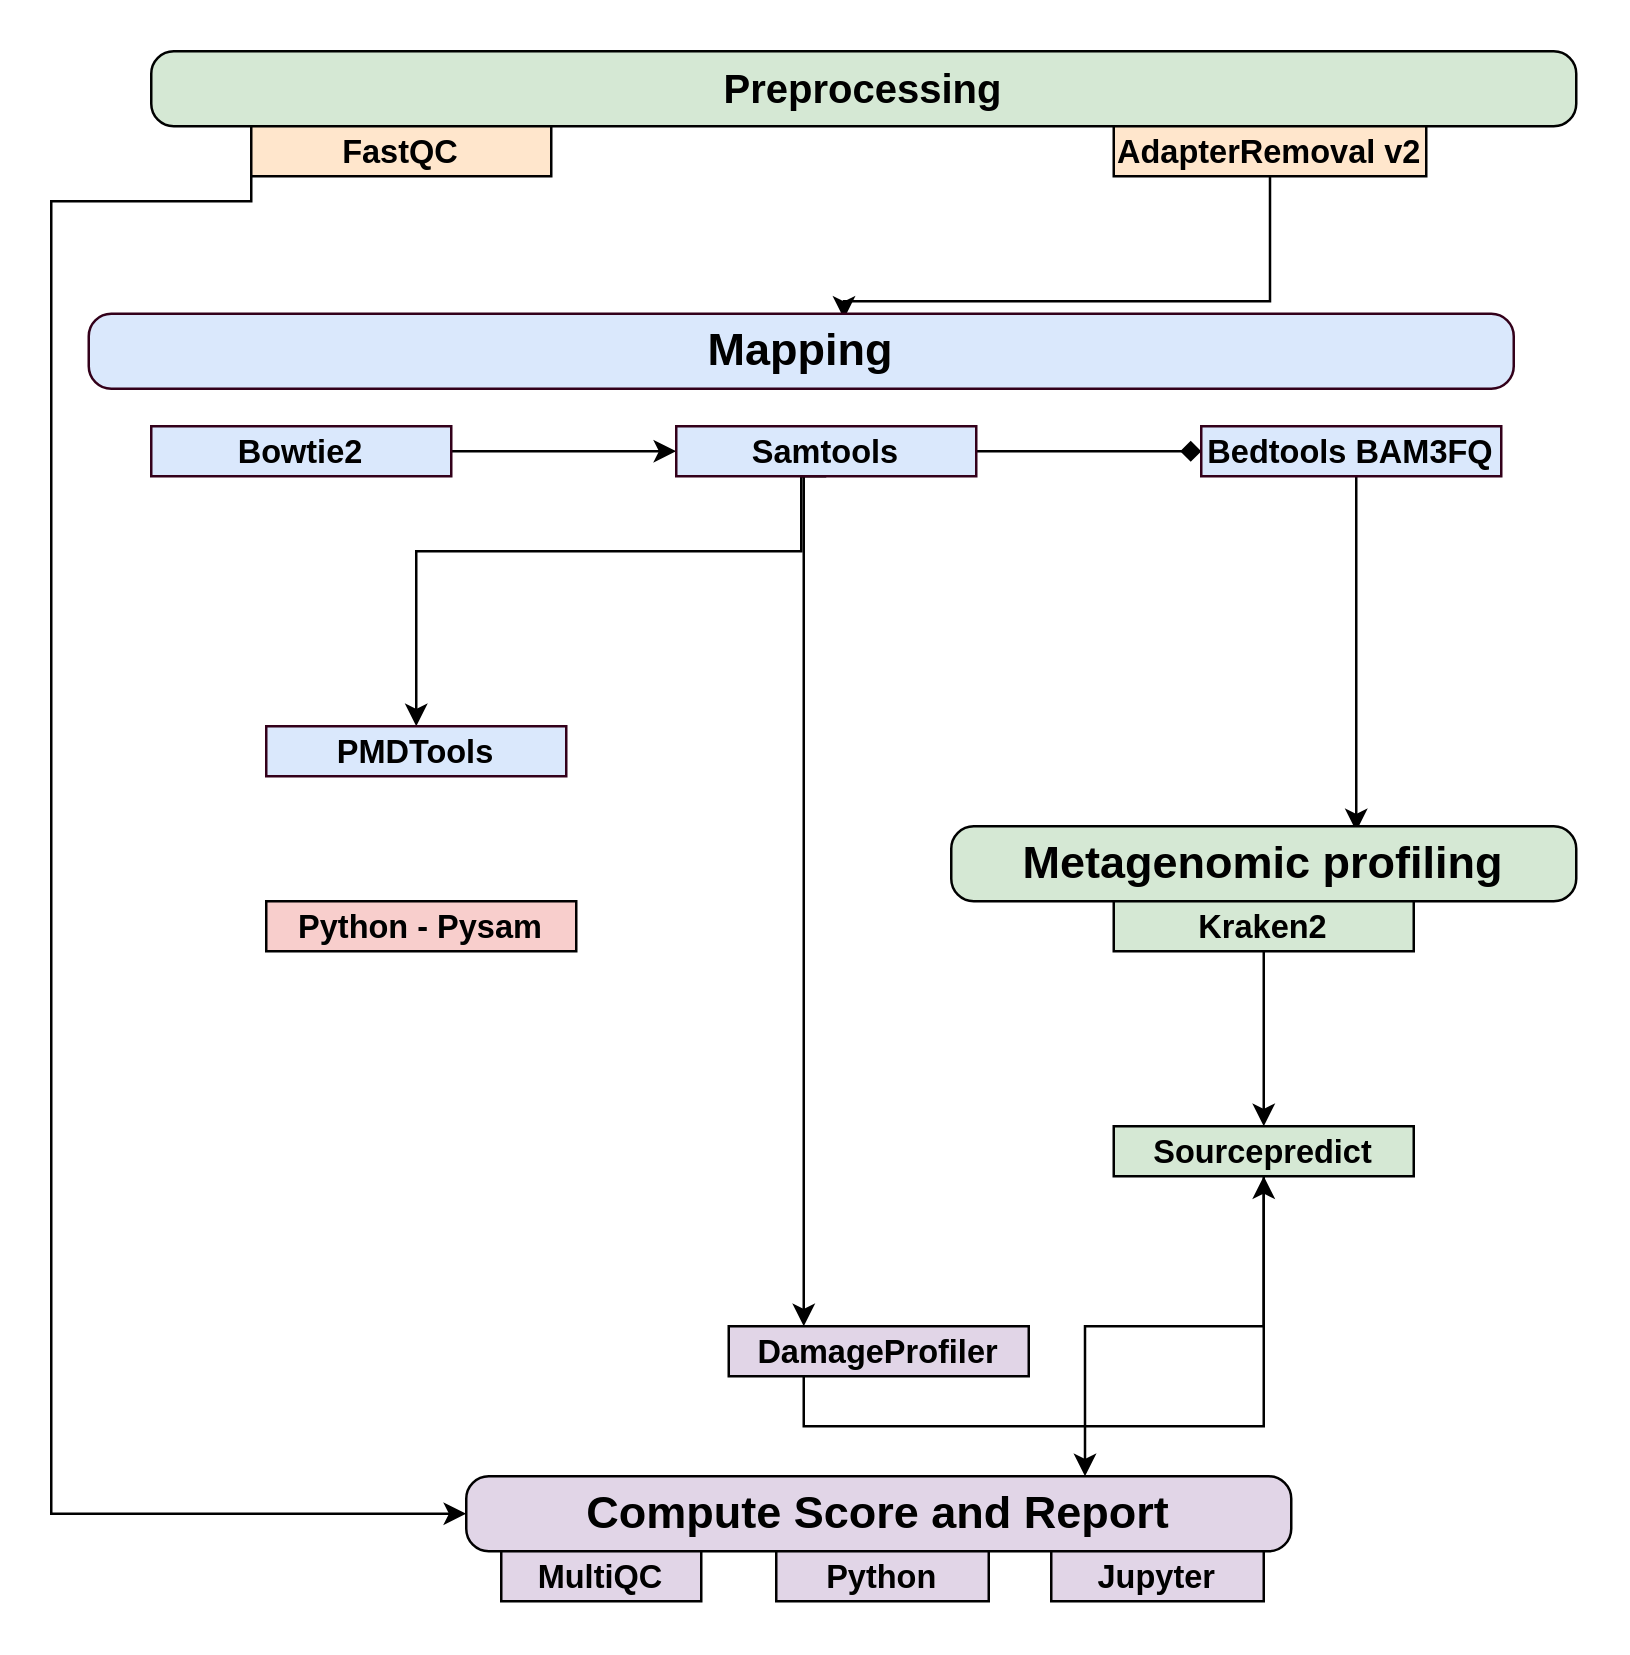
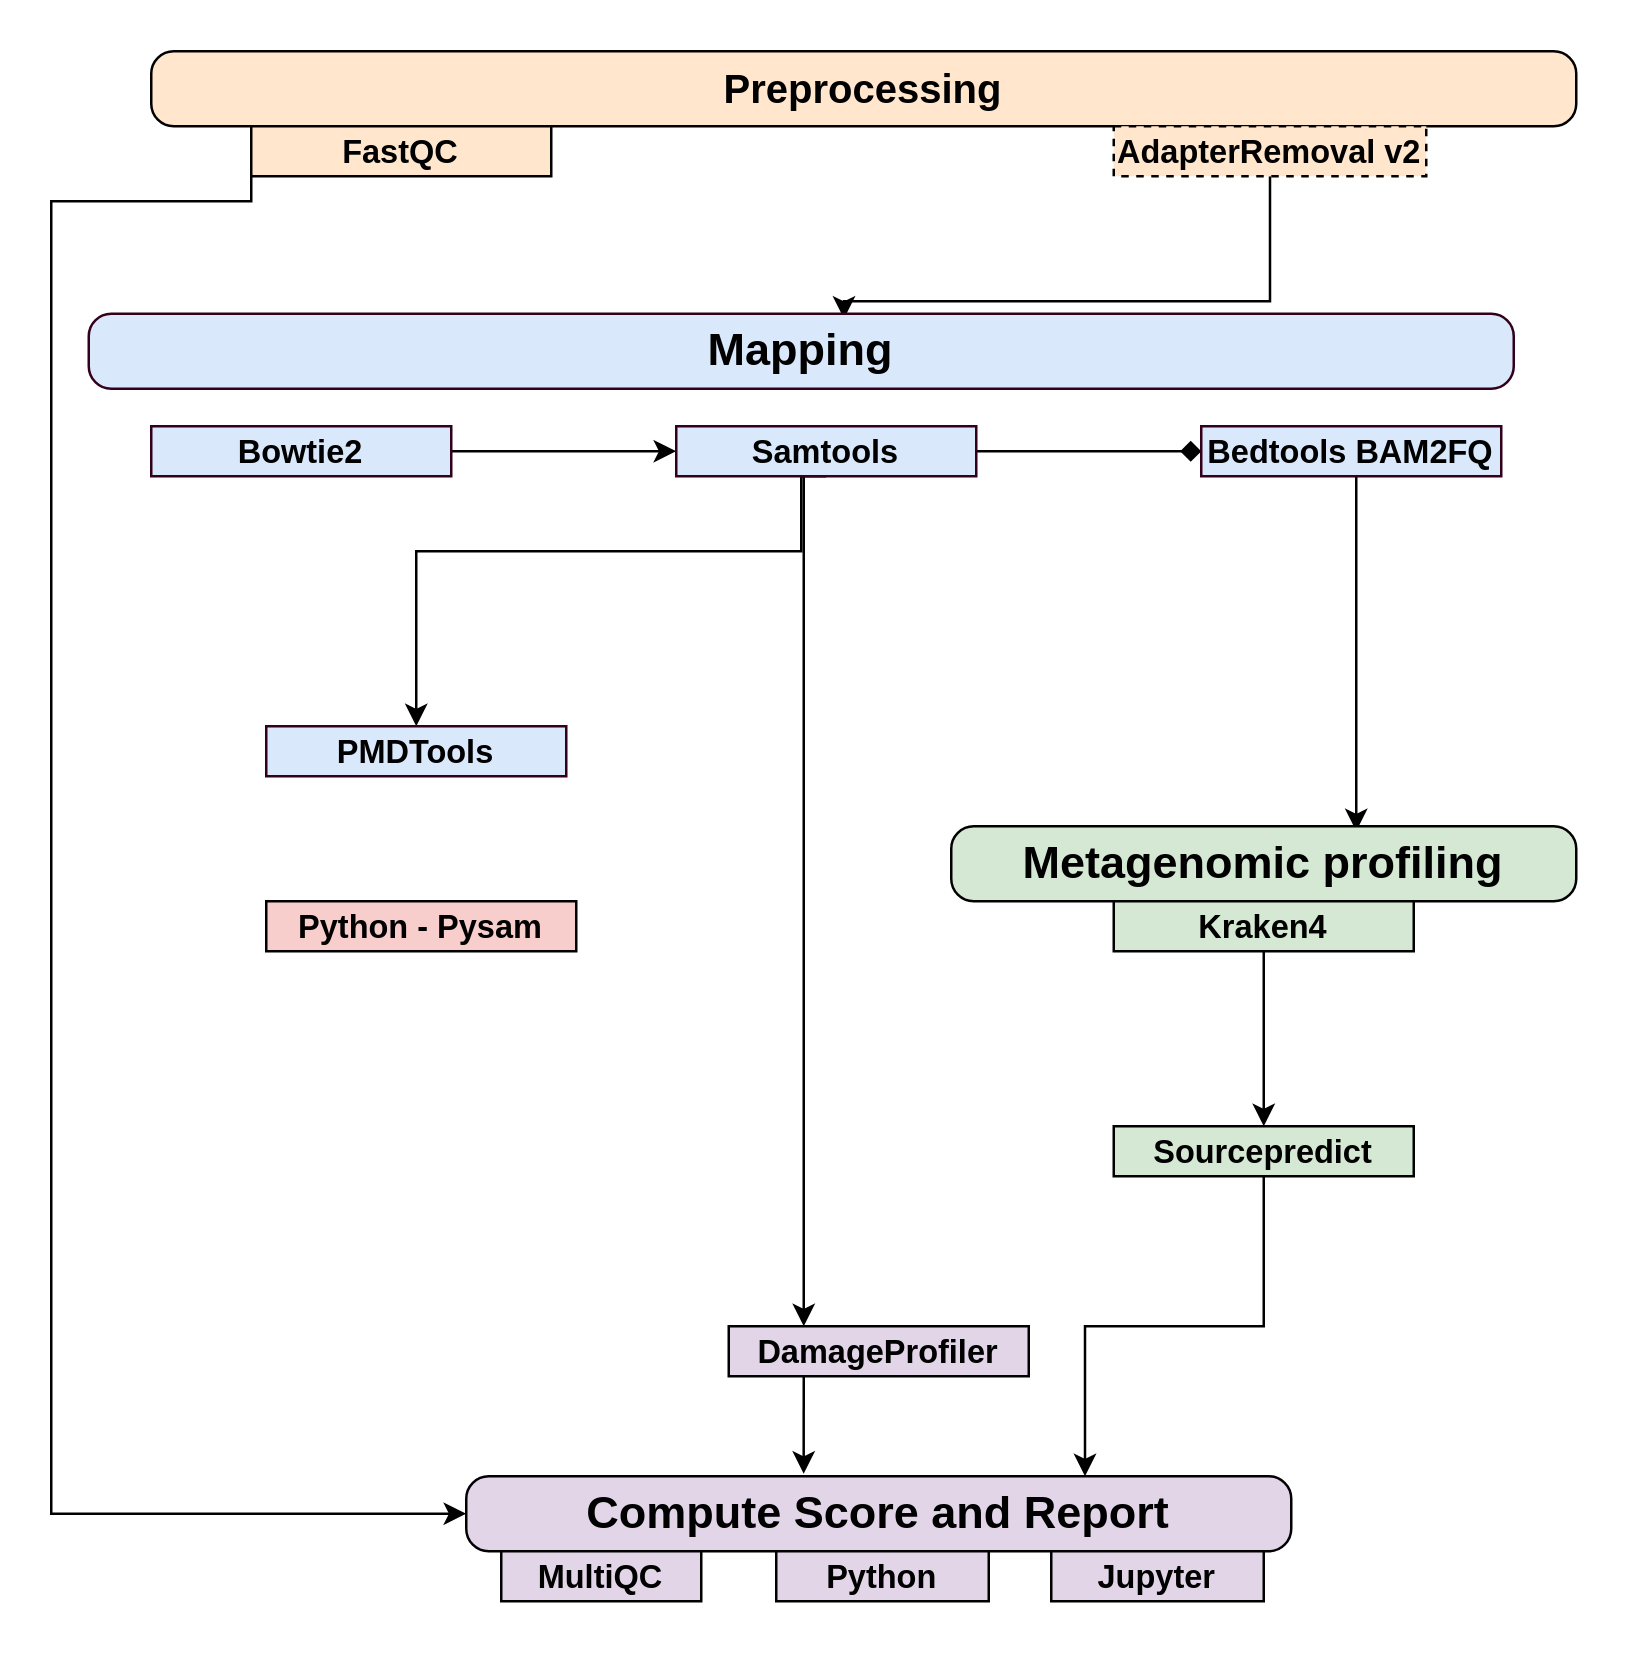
(864, 89) -> (864, 89)
(1270, 151) -> (1270, 151)
(1351, 451) -> (1351, 451)
(1264, 926) -> (1264, 926)
(941, 1426) -> (804, 1440)
